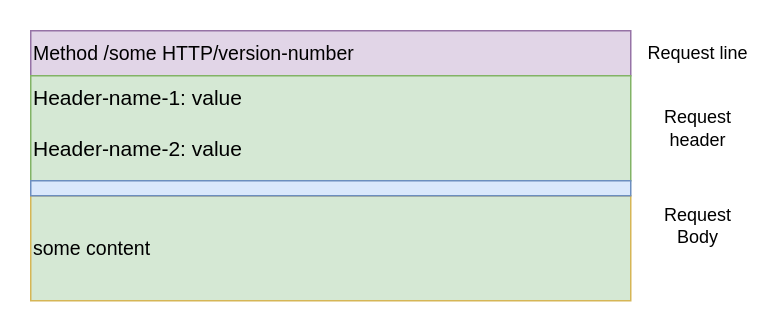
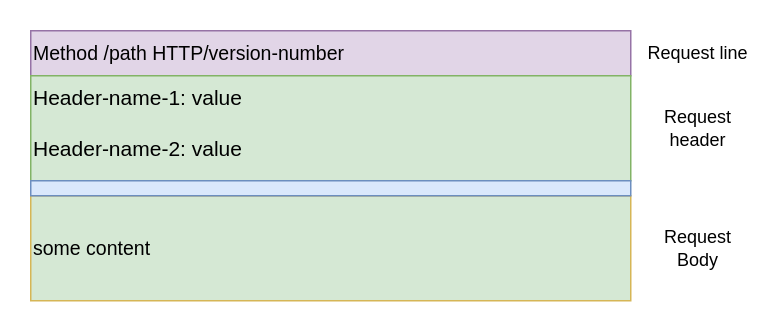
(201, 53) -> (201, 53)
(698, 226) -> (698, 248)
